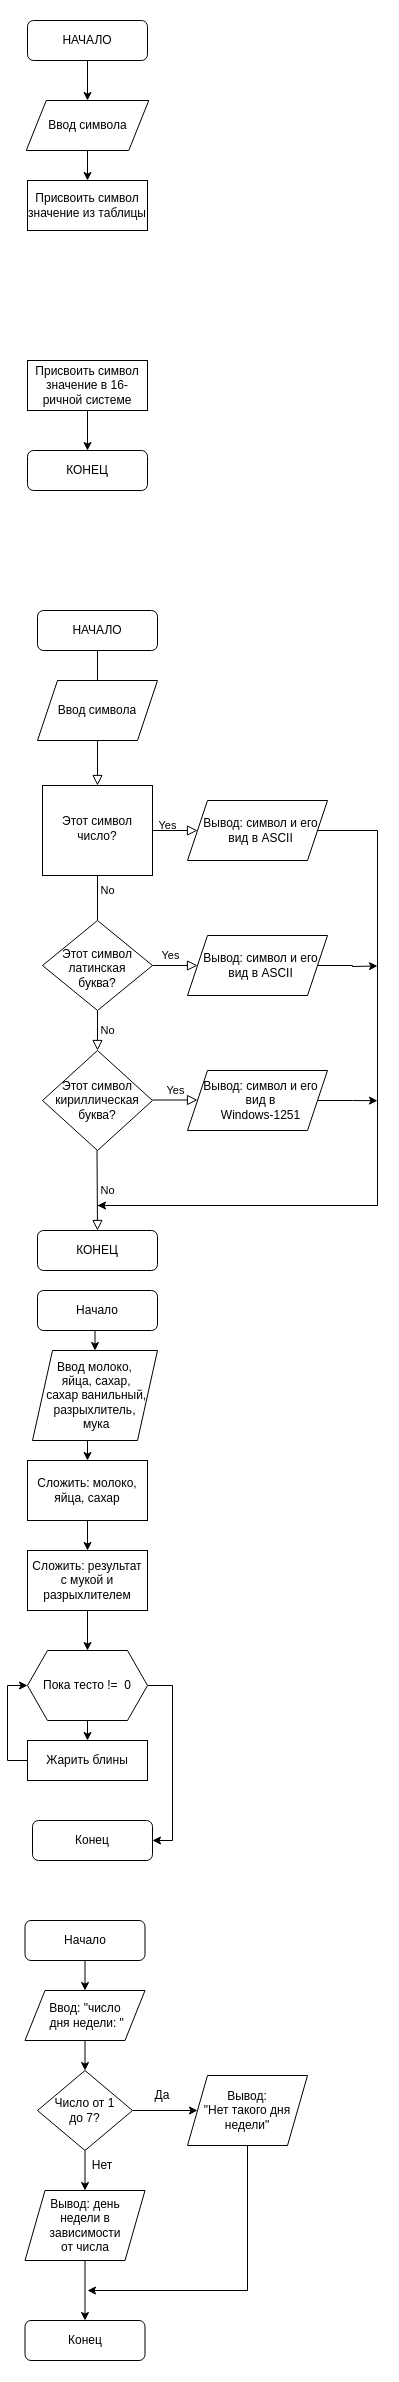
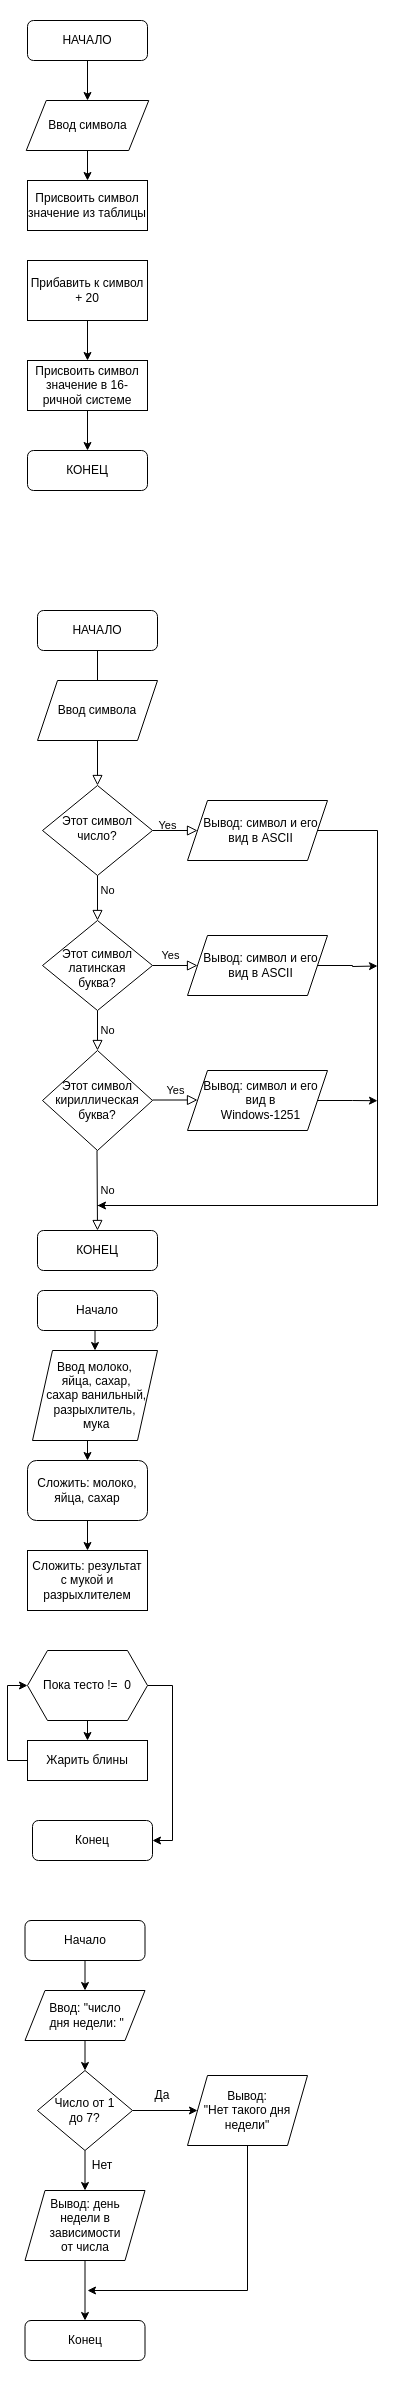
none -> (88, 291)
none -> (88, 337)
(98, 831) -> (98, 831)
(98, 913) -> (98, 909)
(88, 1491) -> (88, 1491)
(88, 1627) -> none
